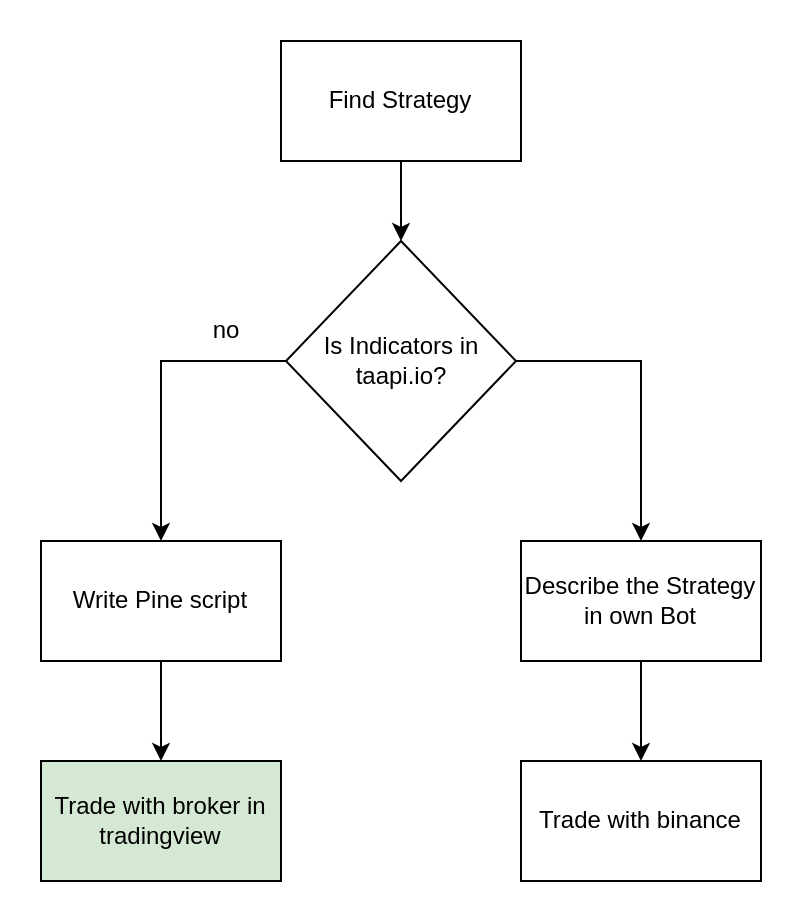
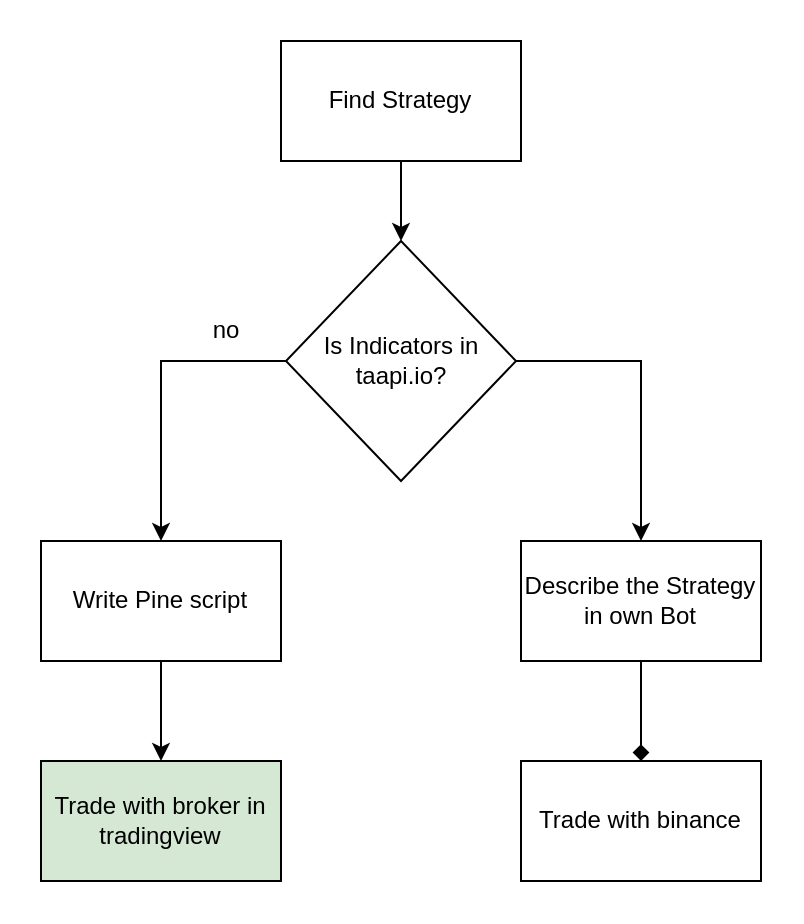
(641, 746) -> (641, 745)
